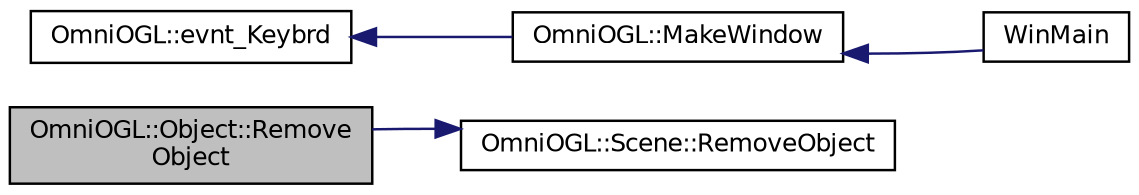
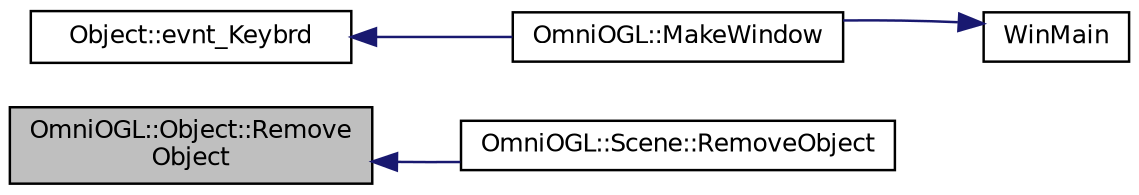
(191, 37) -> (191, 37)
(926, 53) -> (901, 21)
(404, 129) -> (429, 162)
